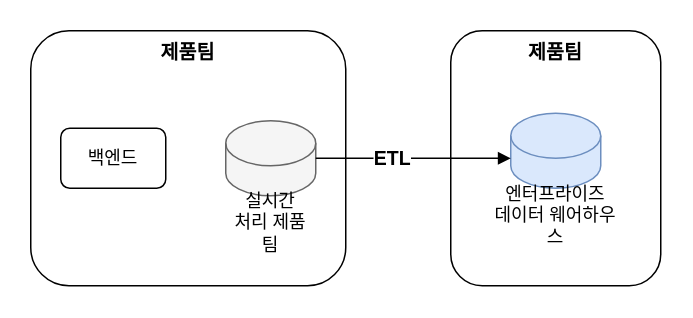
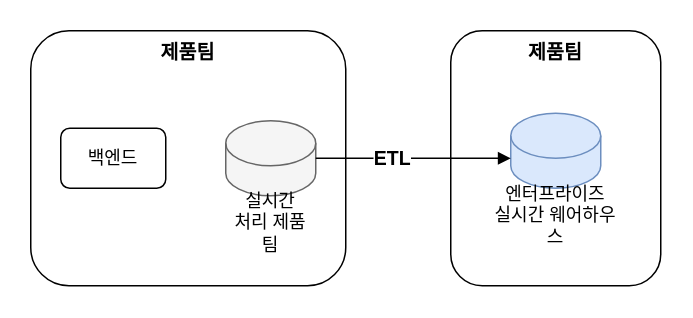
(556, 215) -> (556, 215)
